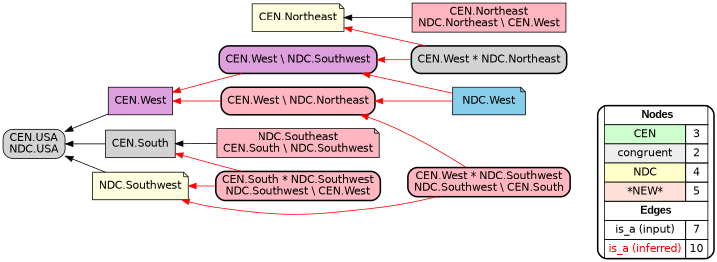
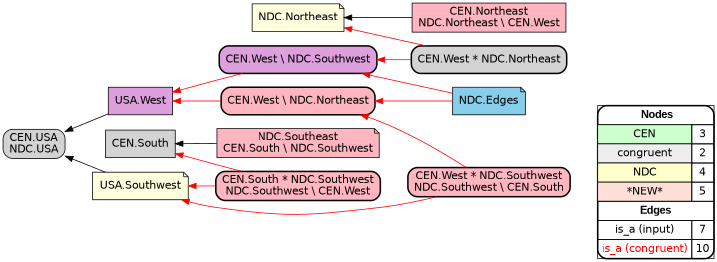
(298, 18) -> (298, 18)
(140, 101) -> (140, 101)
(489, 101) -> (489, 101)
(89, 144) -> none
(140, 186) -> (140, 186)
(645, 249) -> (645, 249)
